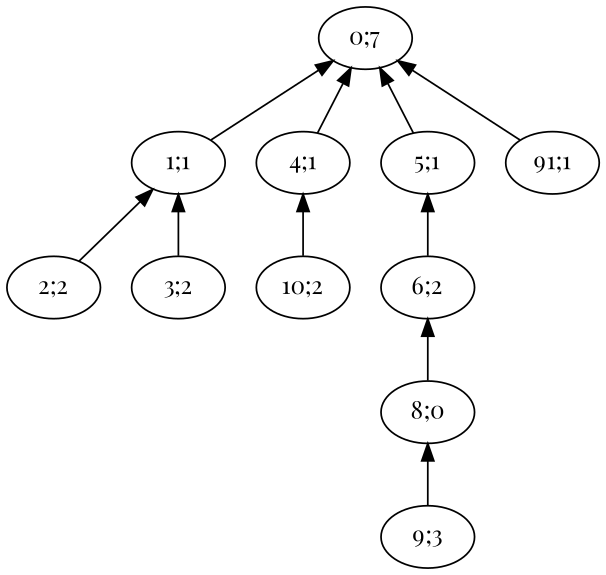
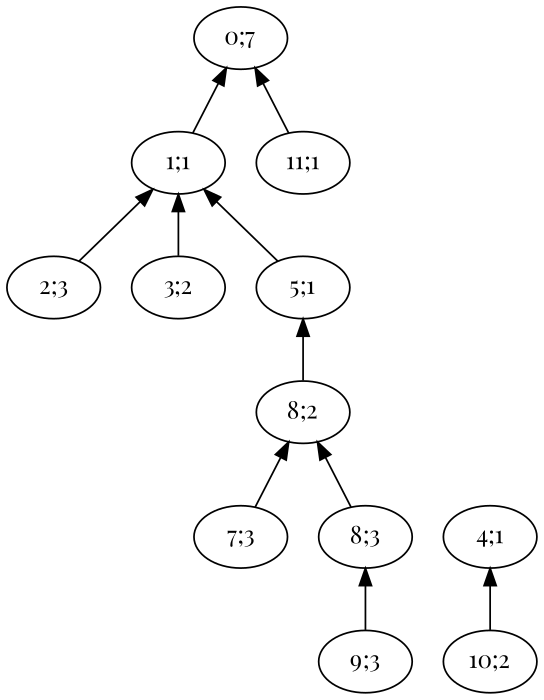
(330, 108) -> none
(401, 108) -> (247, 231)
(552, 163) -> (303, 163)
(54, 288) -> (54, 288)
(428, 288) -> (303, 412)
(428, 412) -> (365, 537)
none -> (241, 537)
